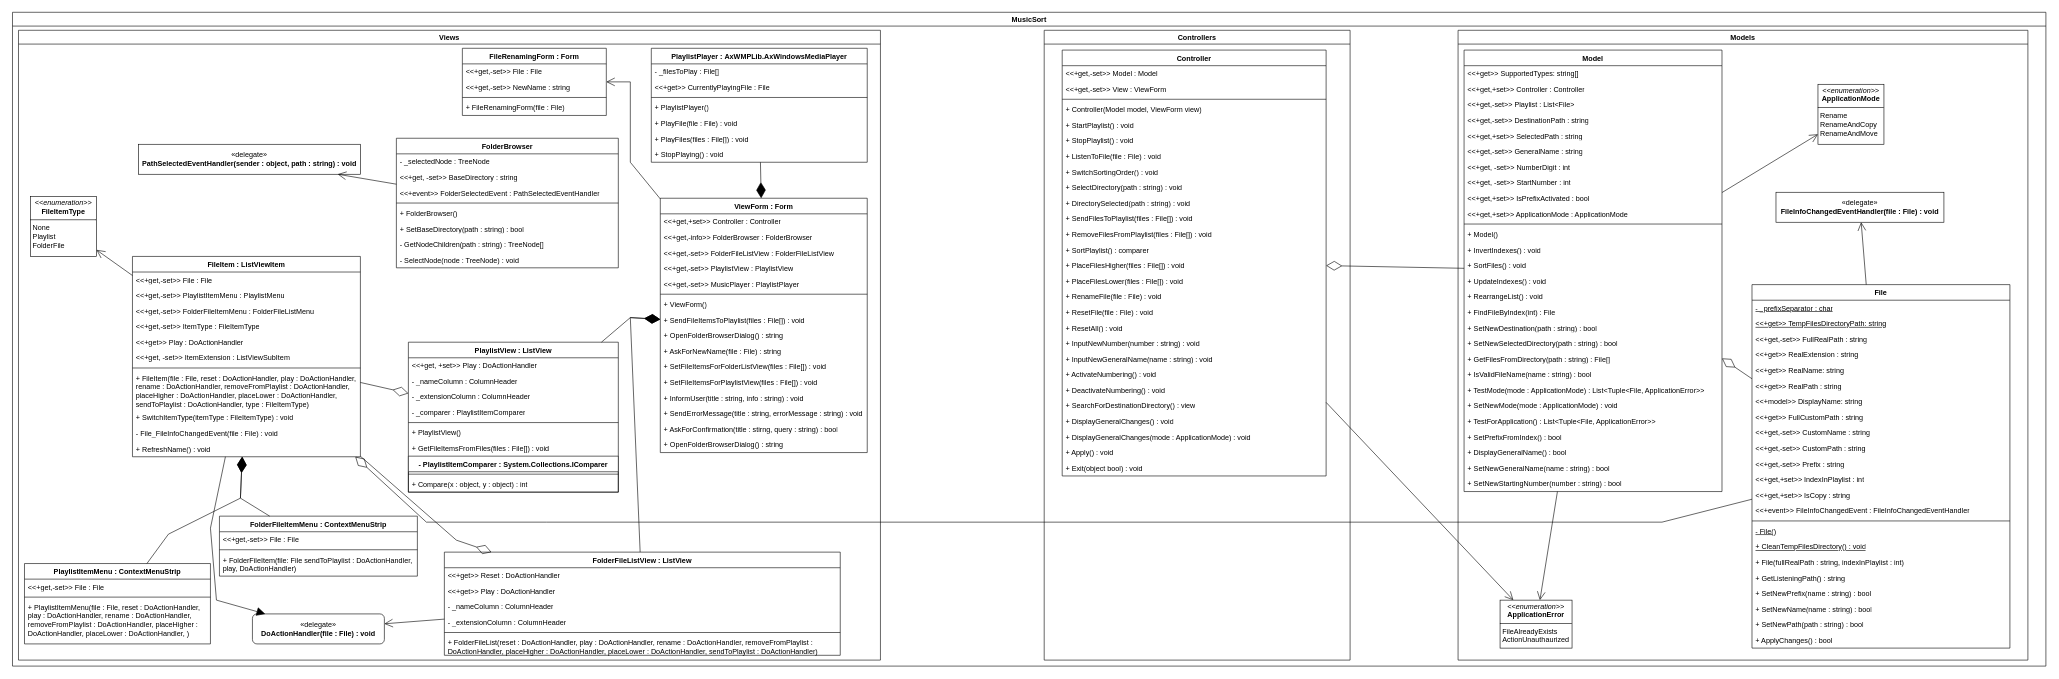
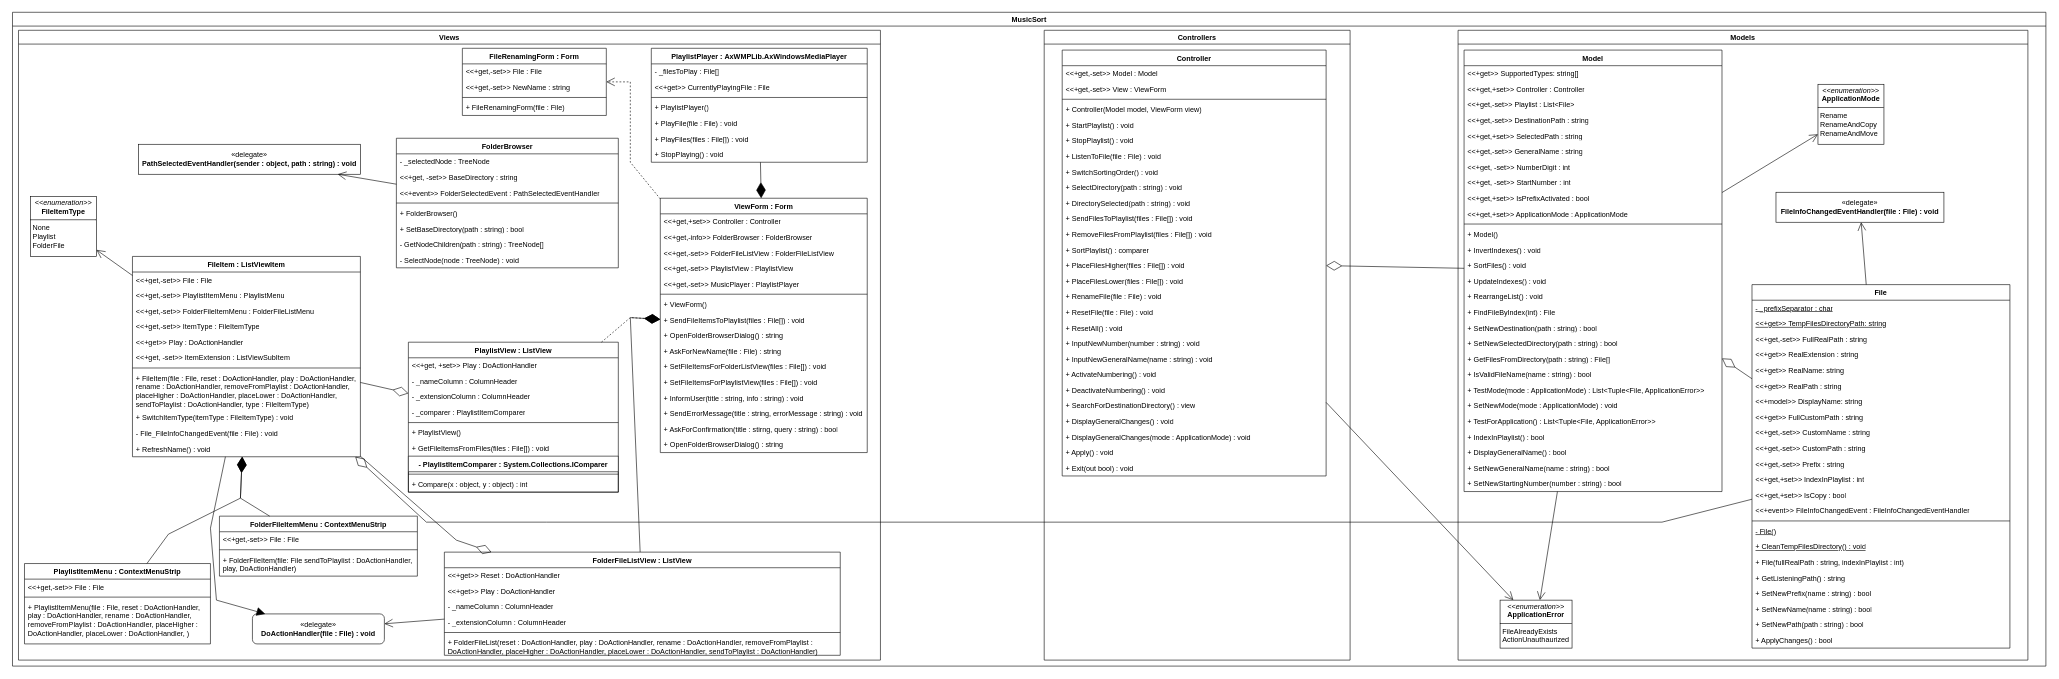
(630, 135) -> (630, 135)
(615, 331) -> (615, 331)
(1521, 438) -> (1513, 438)
(1111, 469) -> (1105, 469)
(1809, 496) -> (1805, 496)
